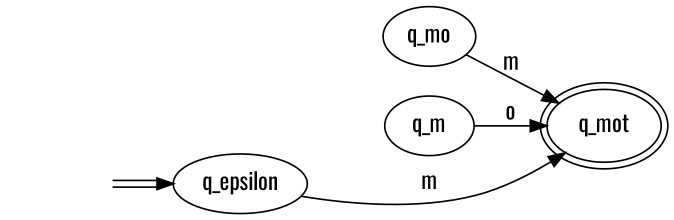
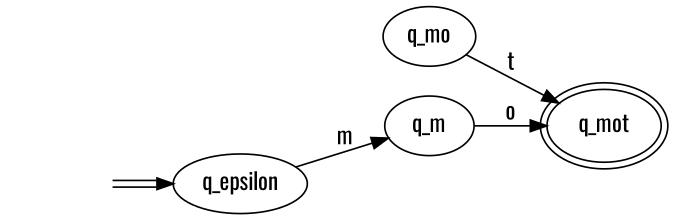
(511, 64) -> (511, 64)
(430, 203) -> (334, 155)
